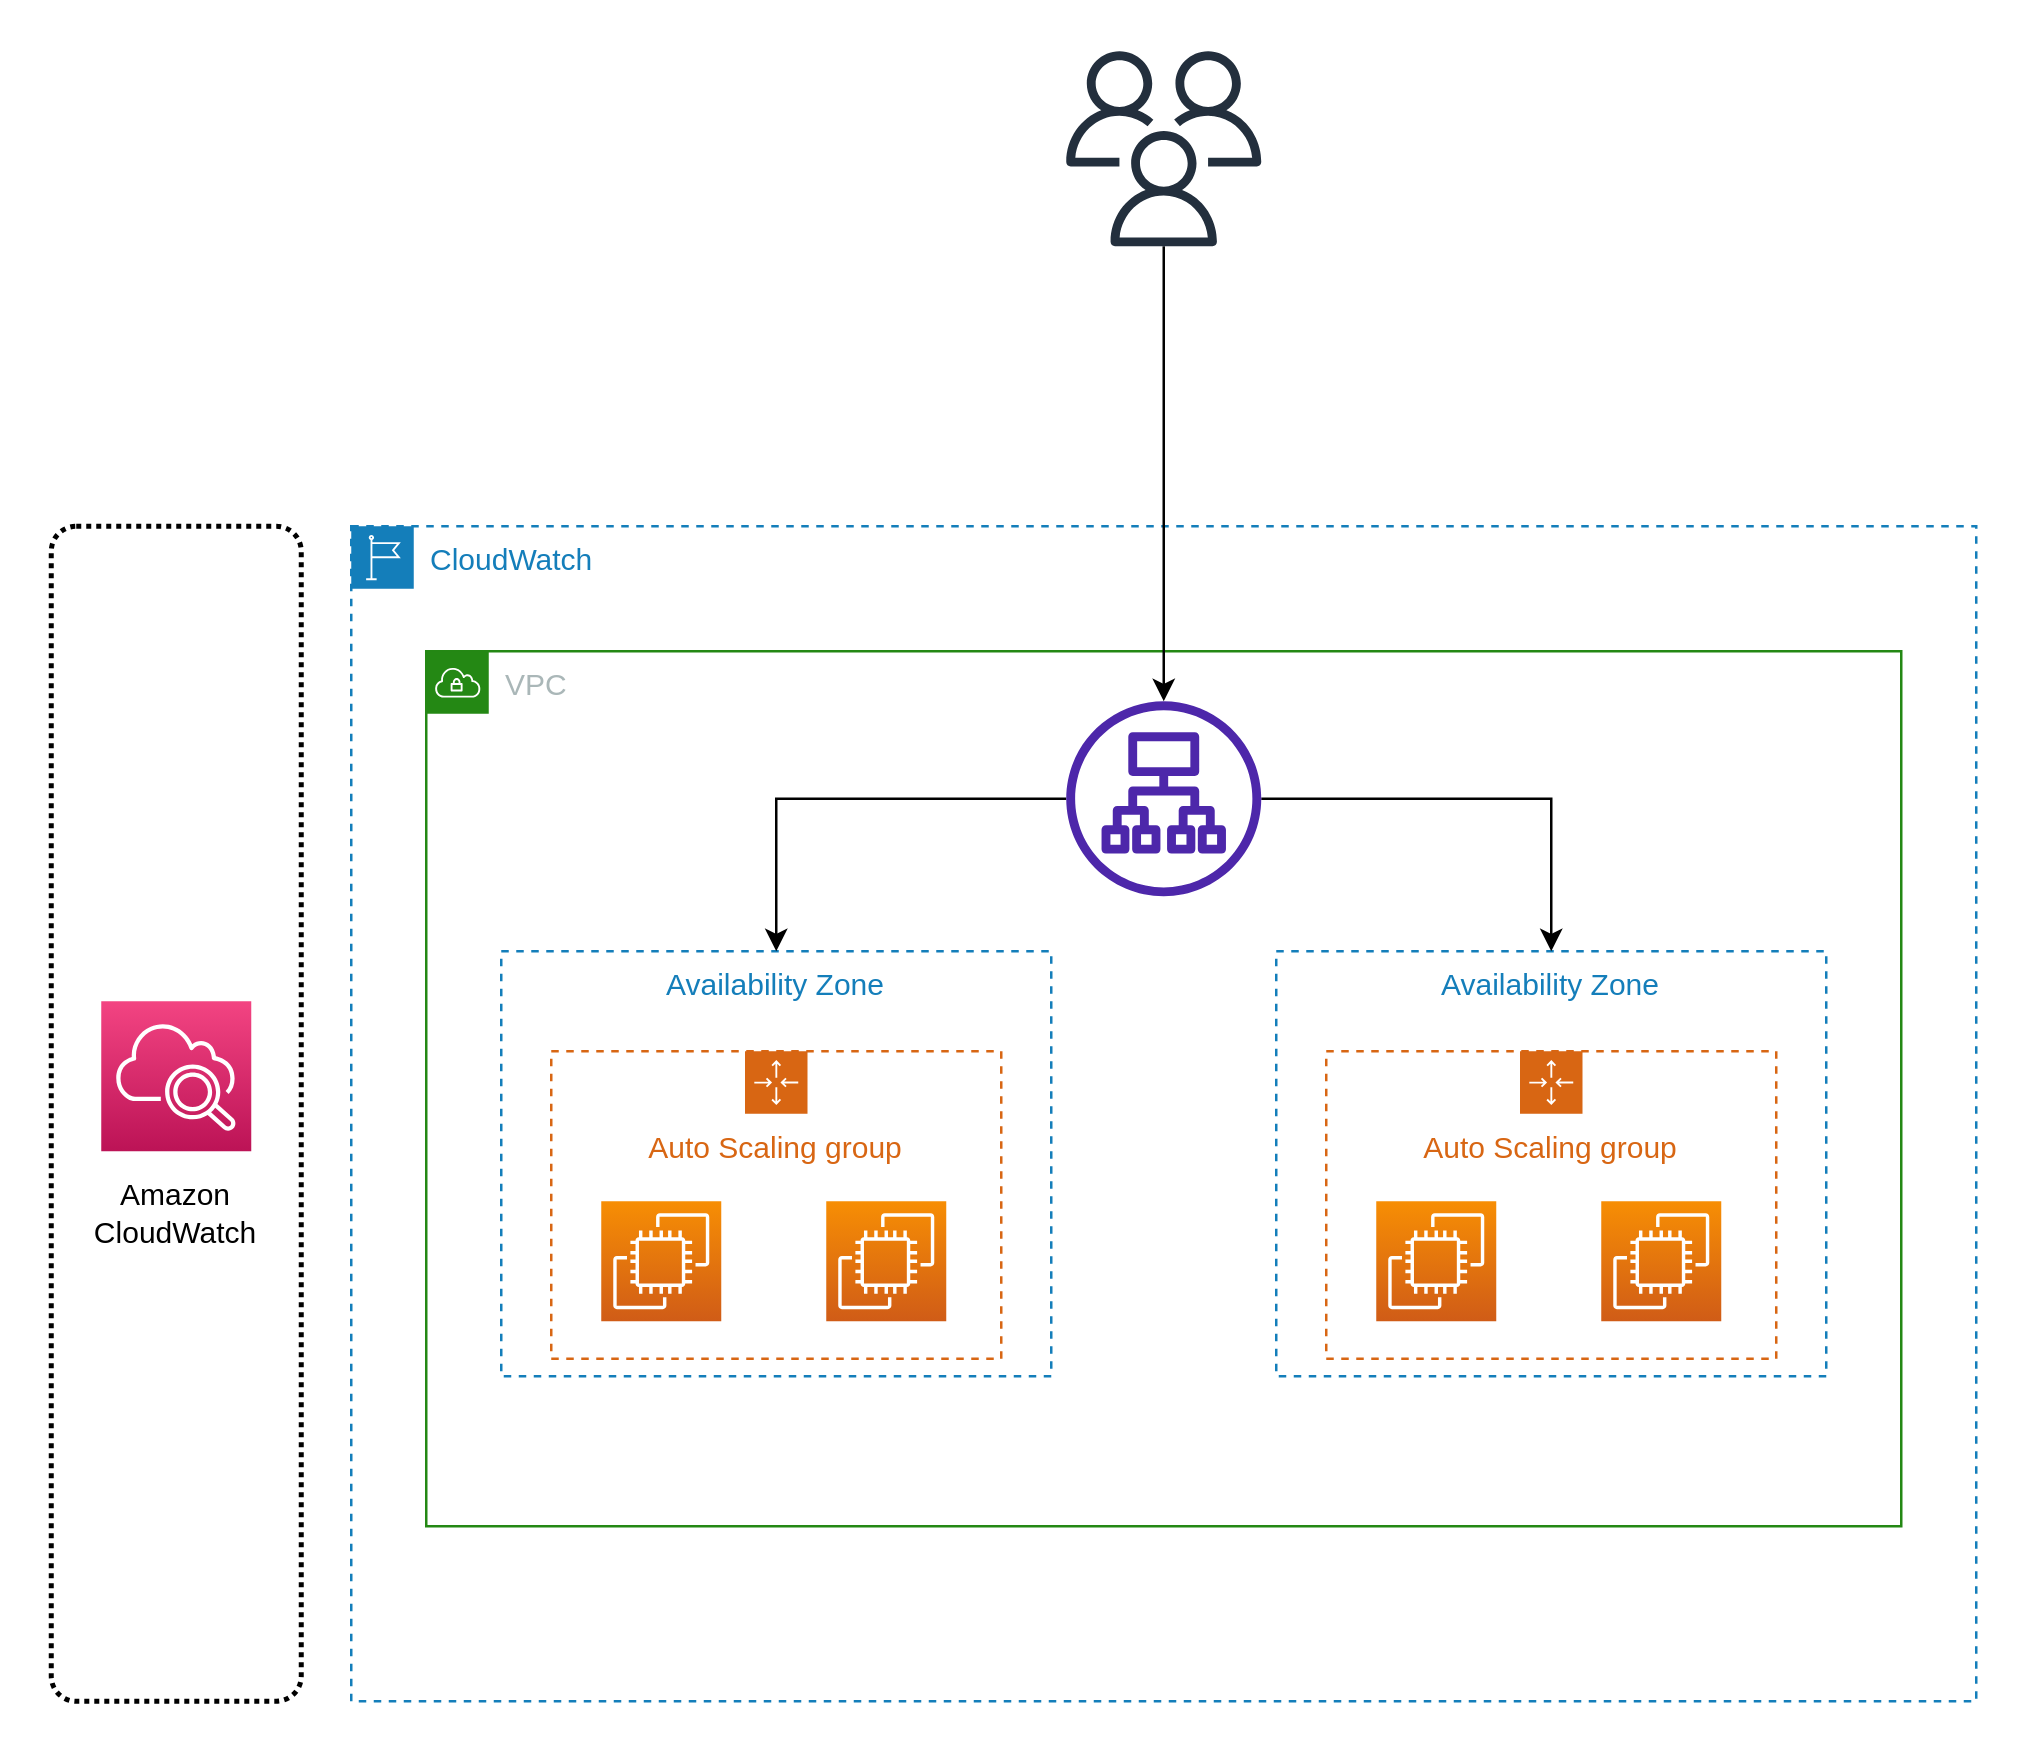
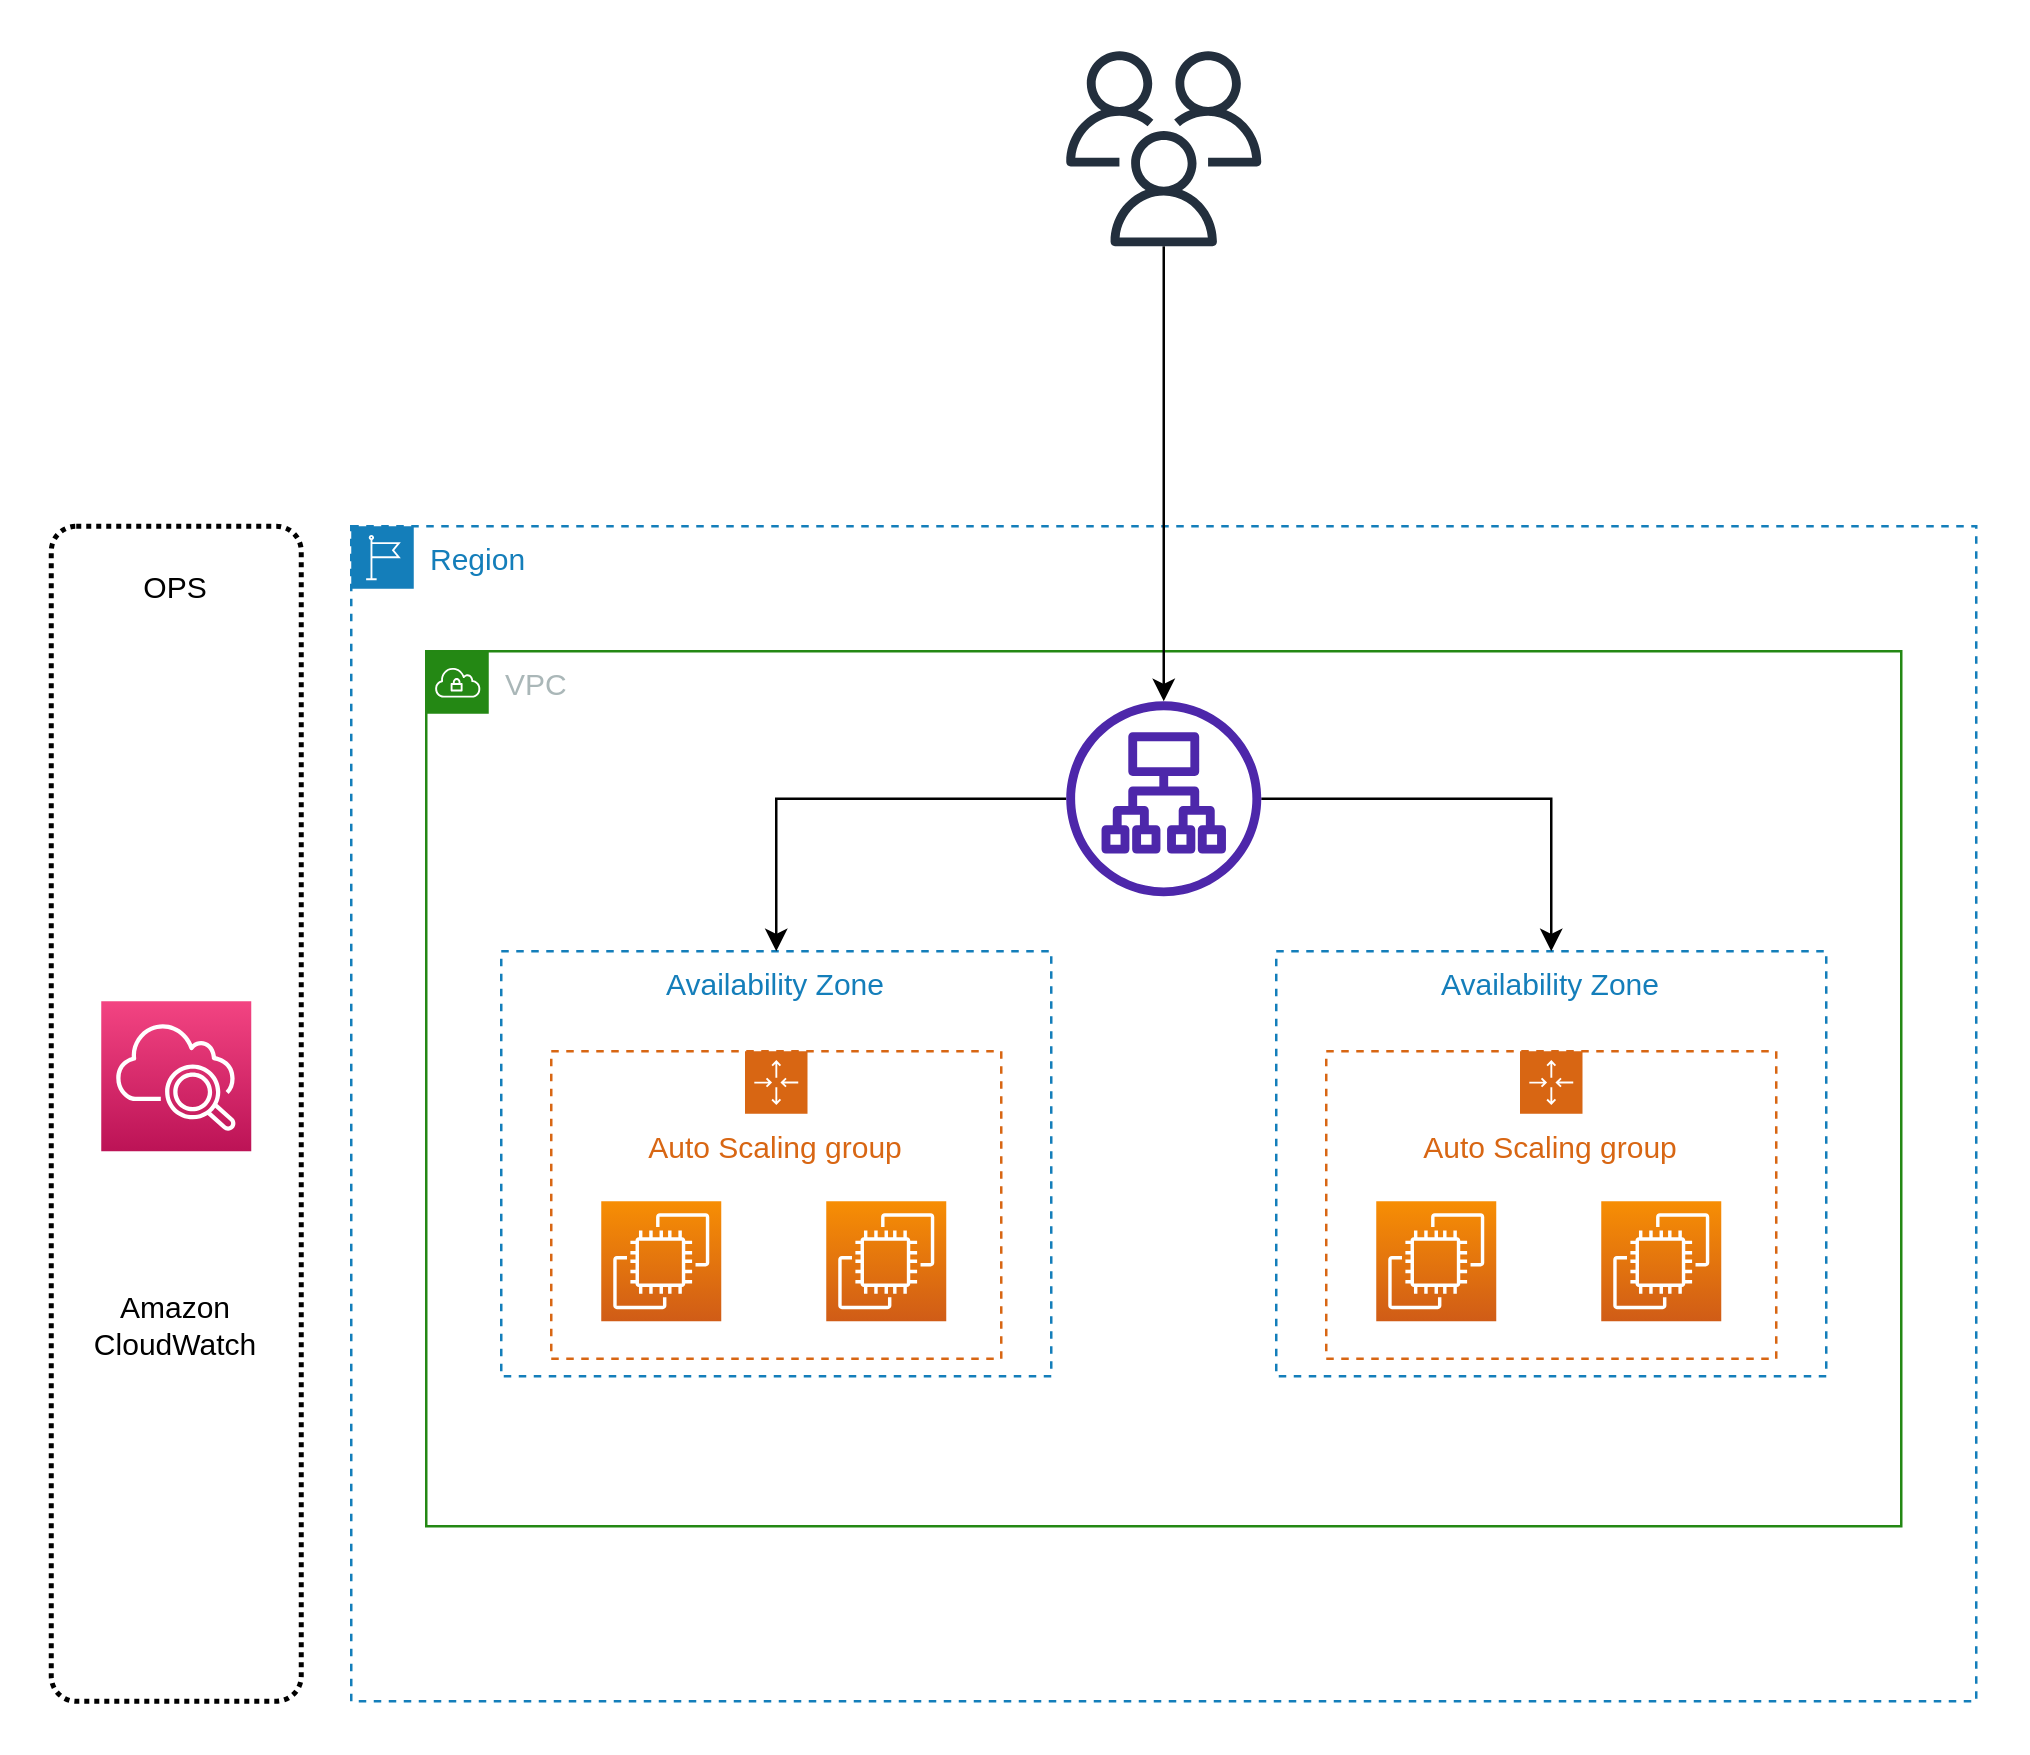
(511, 562) -> (478, 562)
none -> (176, 589)
(176, 1214) -> (176, 1326)
